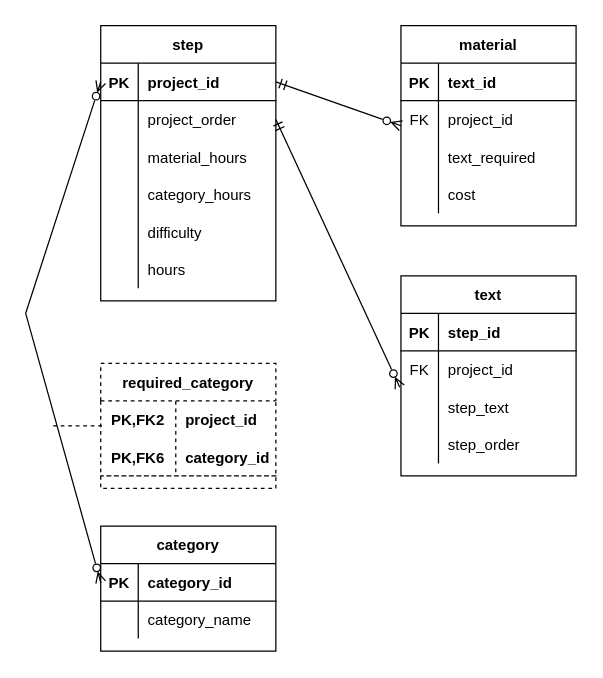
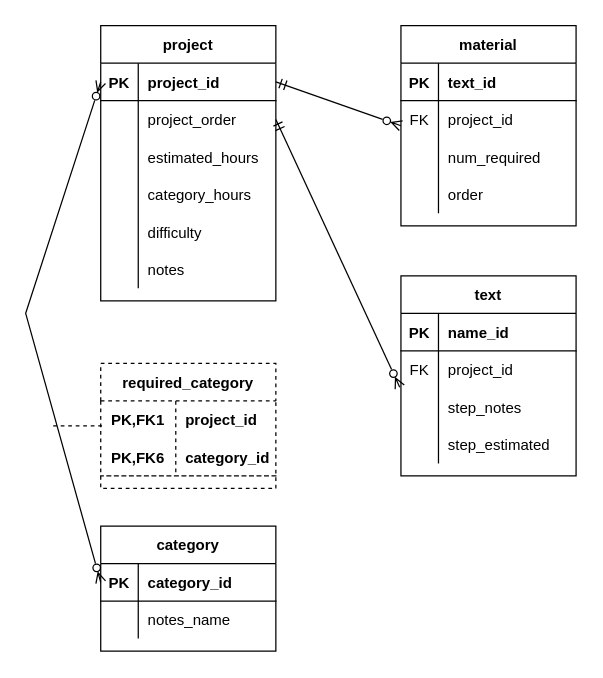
(188, 45) -> (188, 45)
(202, 158) -> (209, 158)
(500, 158) -> (496, 158)
(464, 195) -> (469, 195)
(169, 270) -> (169, 270)
(475, 333) -> (475, 333)
(485, 408) -> (490, 408)
(138, 420) -> (138, 420)
(490, 445) -> (504, 445)
(202, 620) -> (190, 620)
